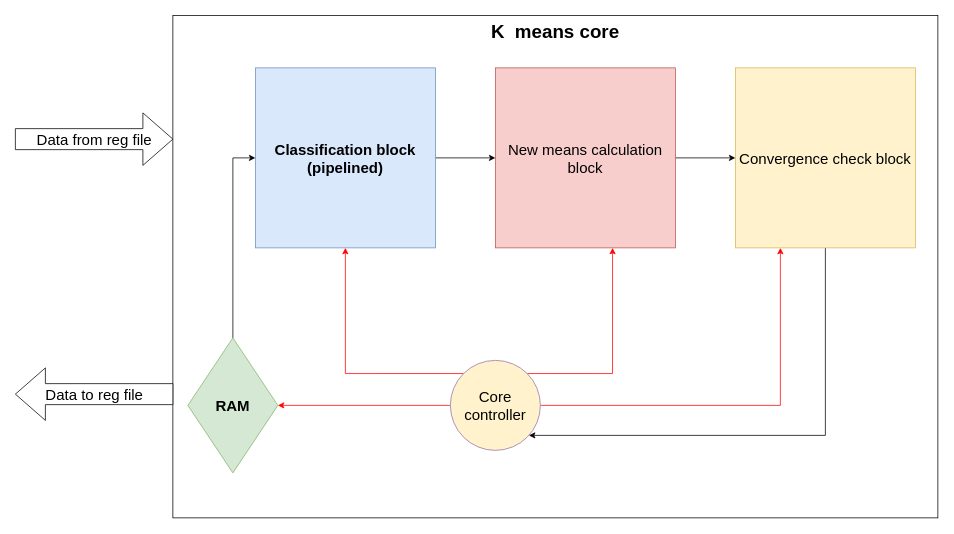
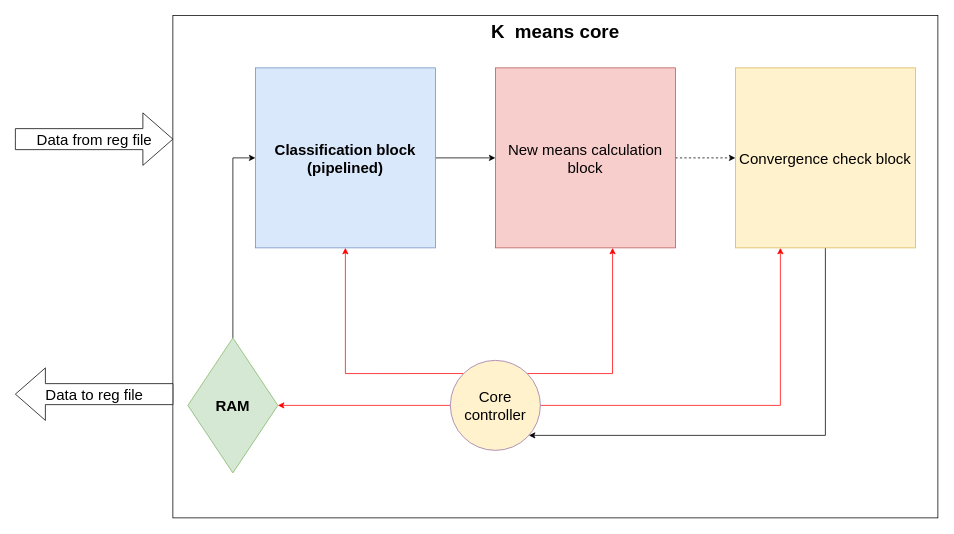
(702, 158) -> (702, 158)
